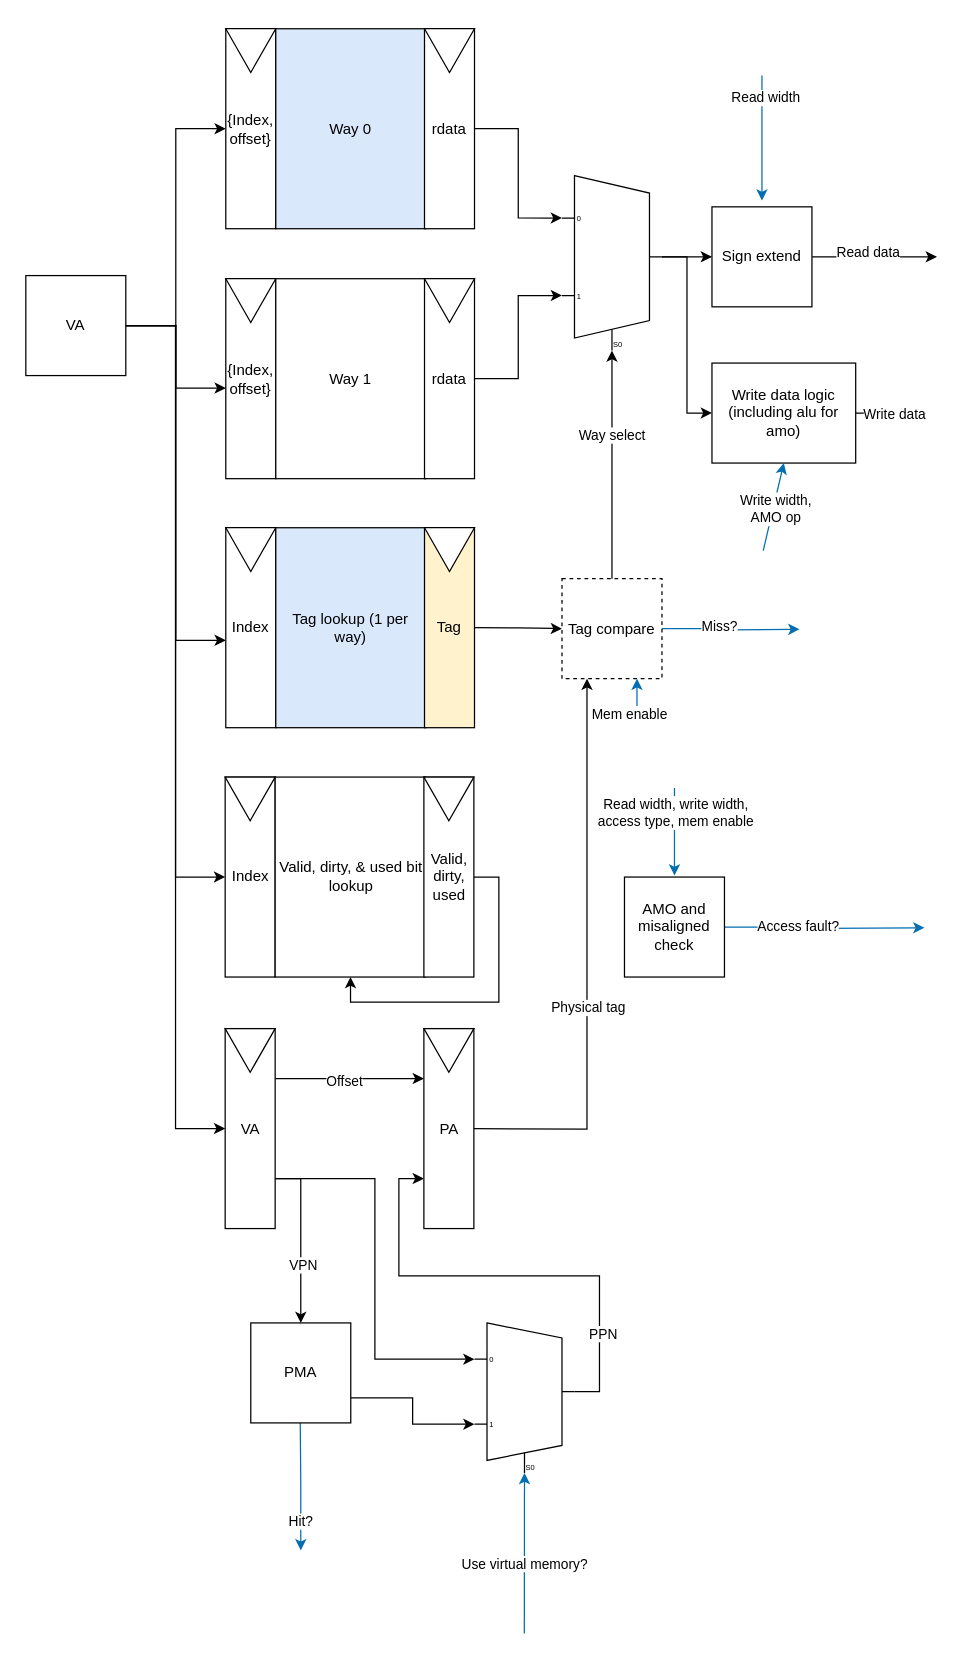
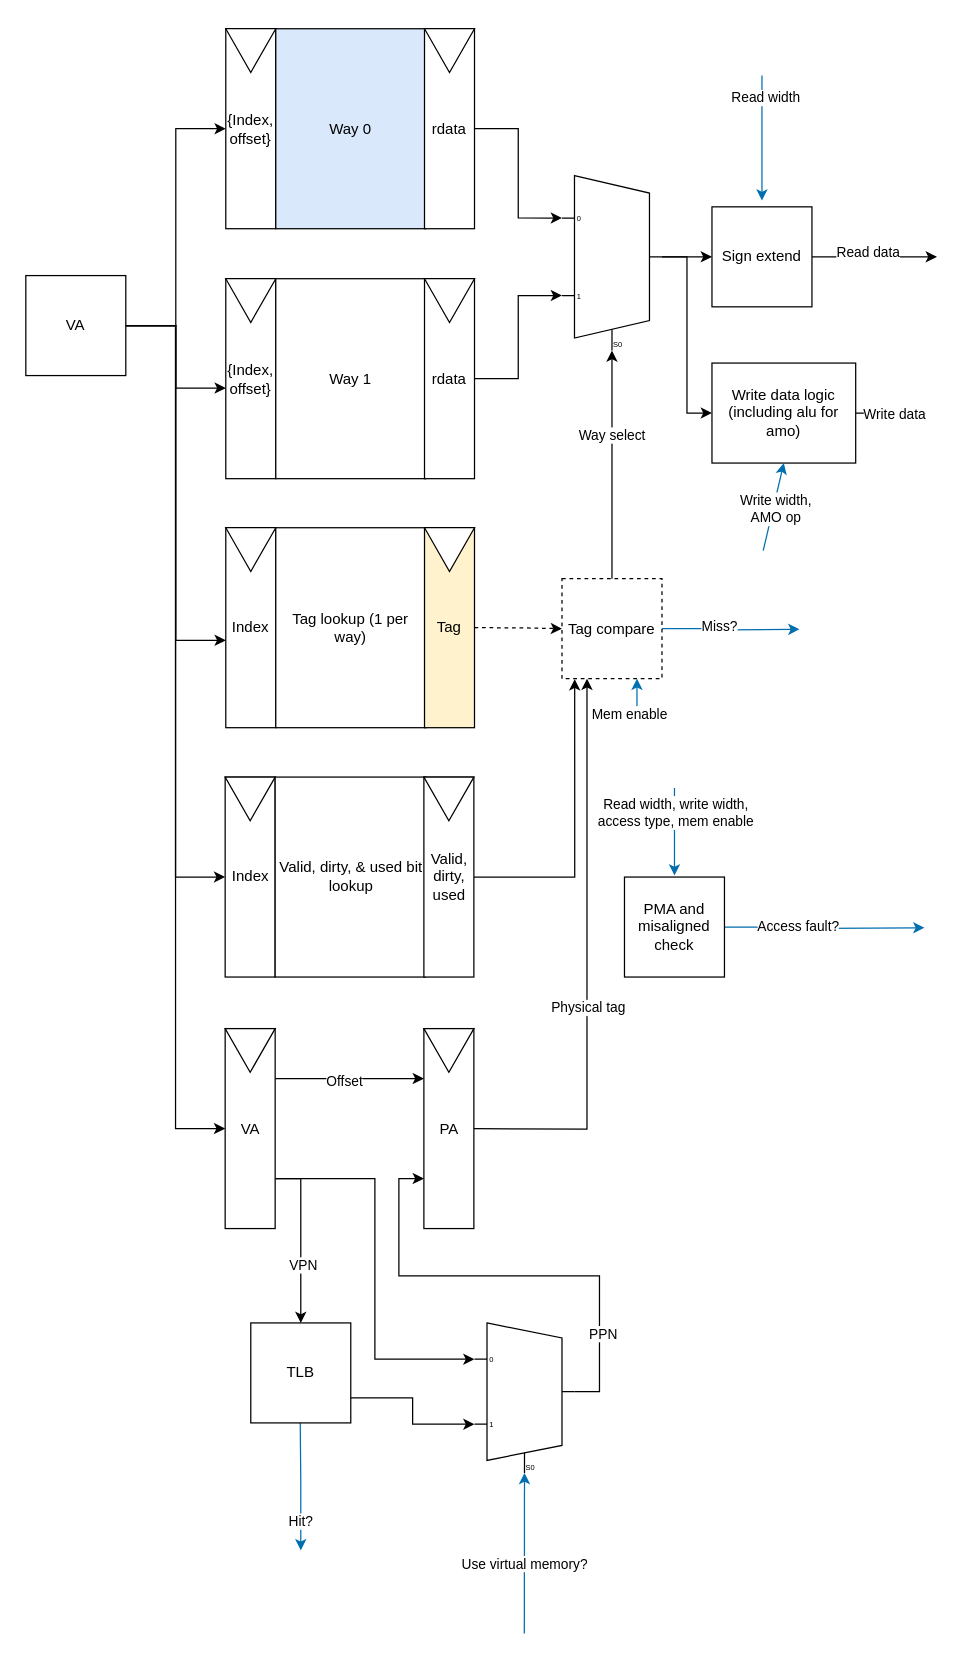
(351, 628) -> (351, 628)
(513, 628) -> (513, 628)
(674, 927) -> (674, 927)
(481, 1002) -> (575, 821)
(301, 1373) -> (301, 1373)
